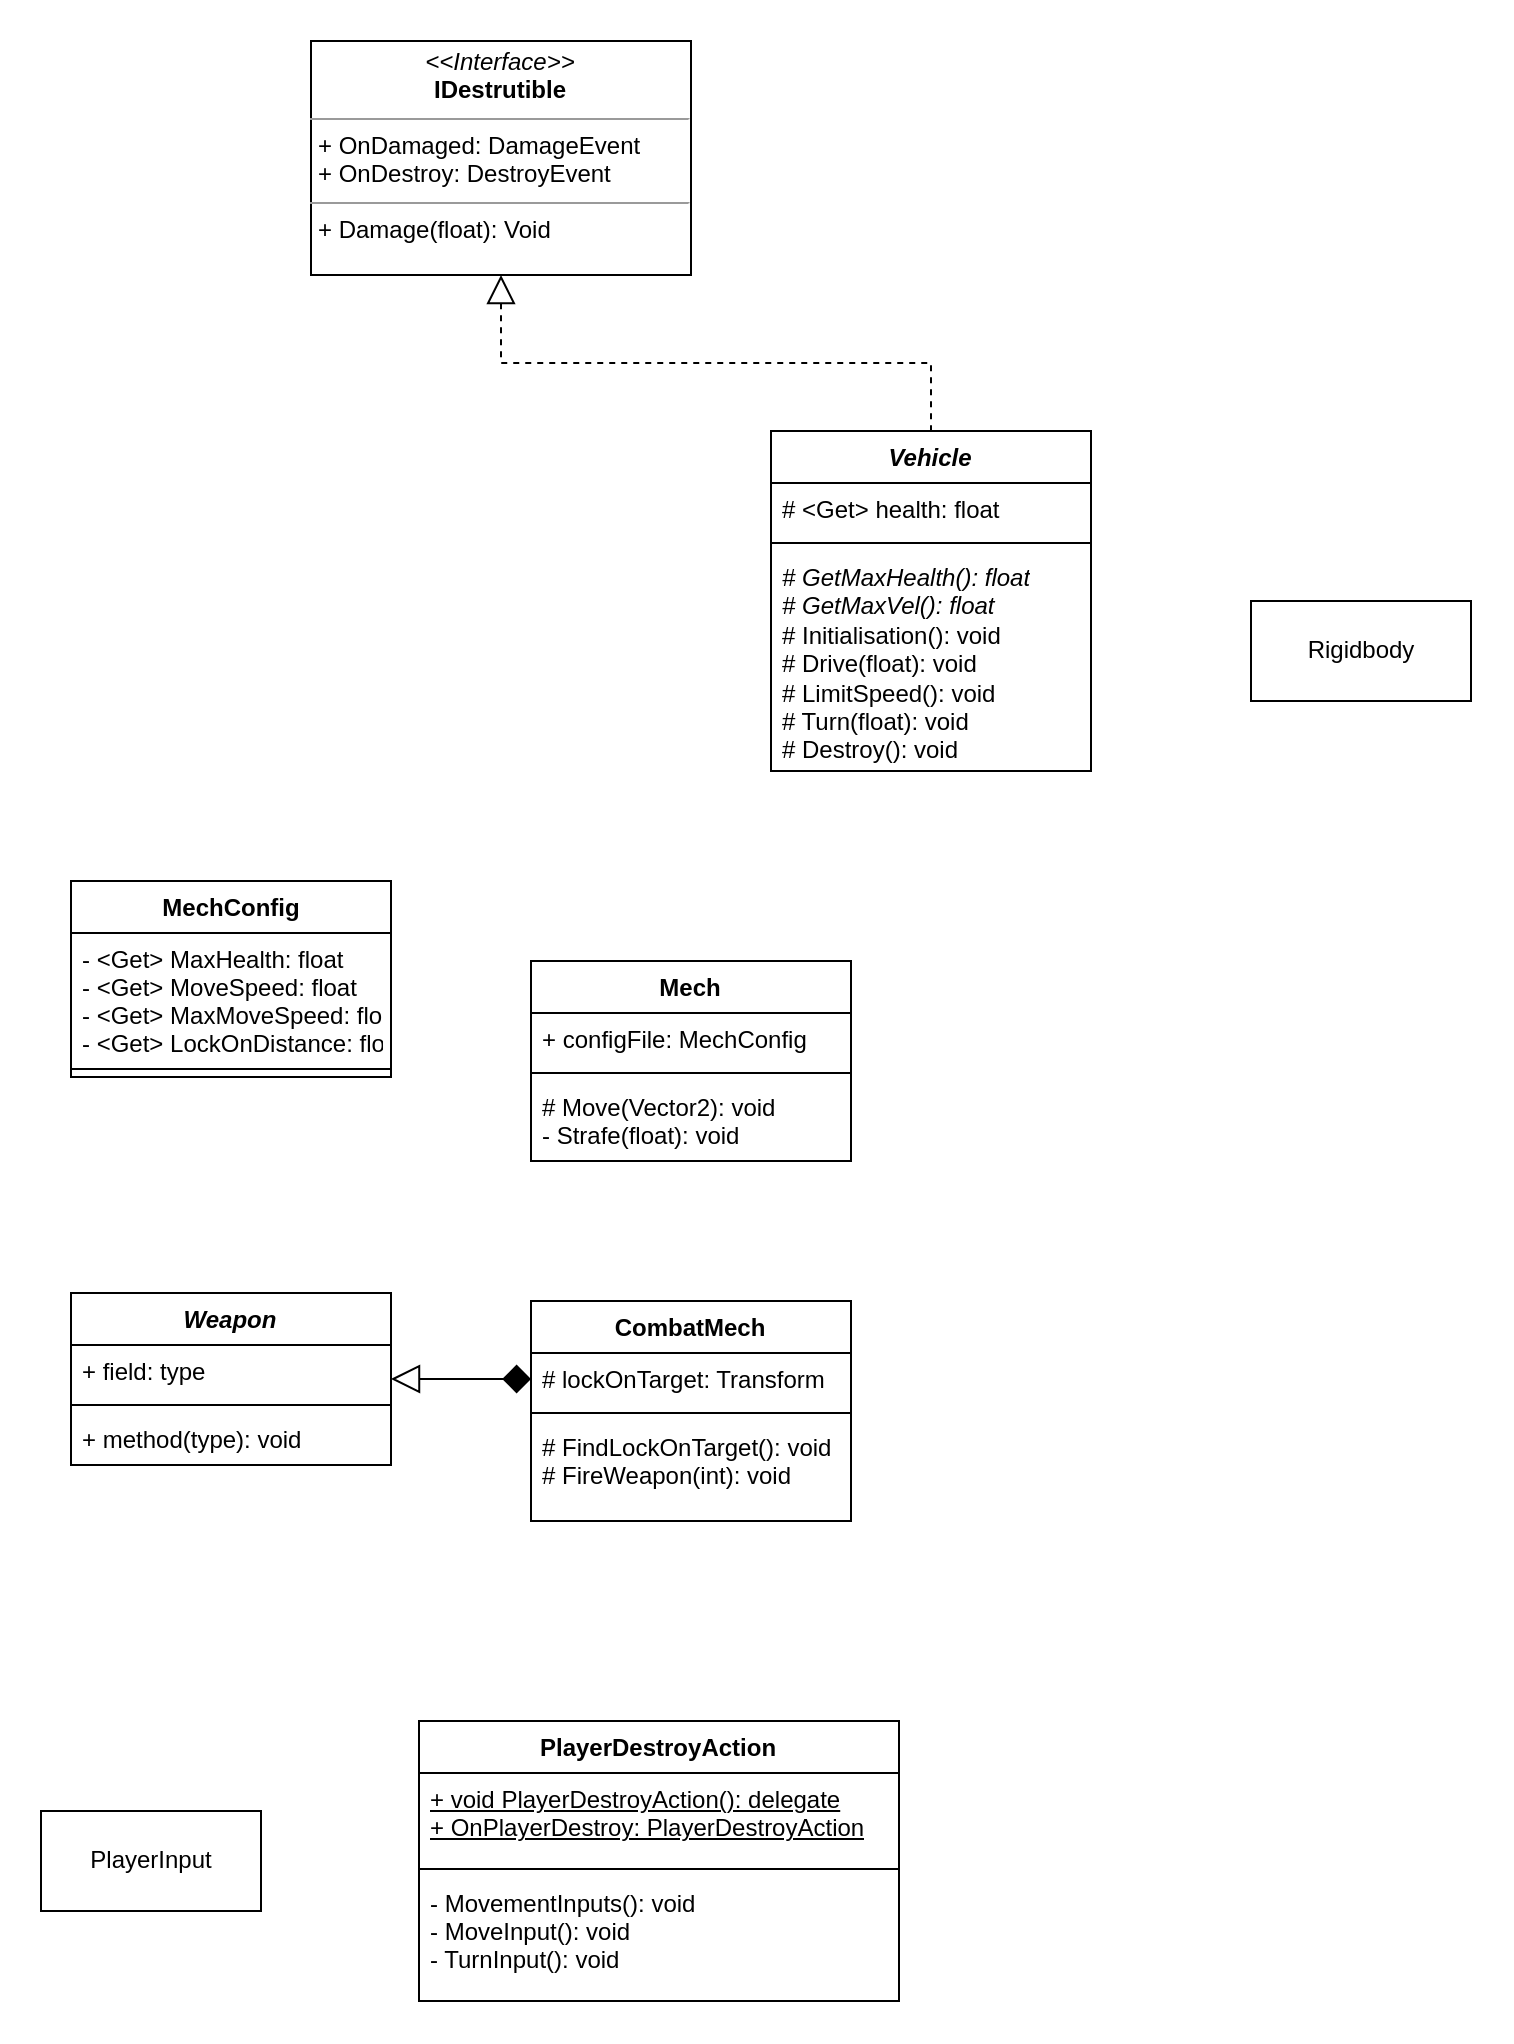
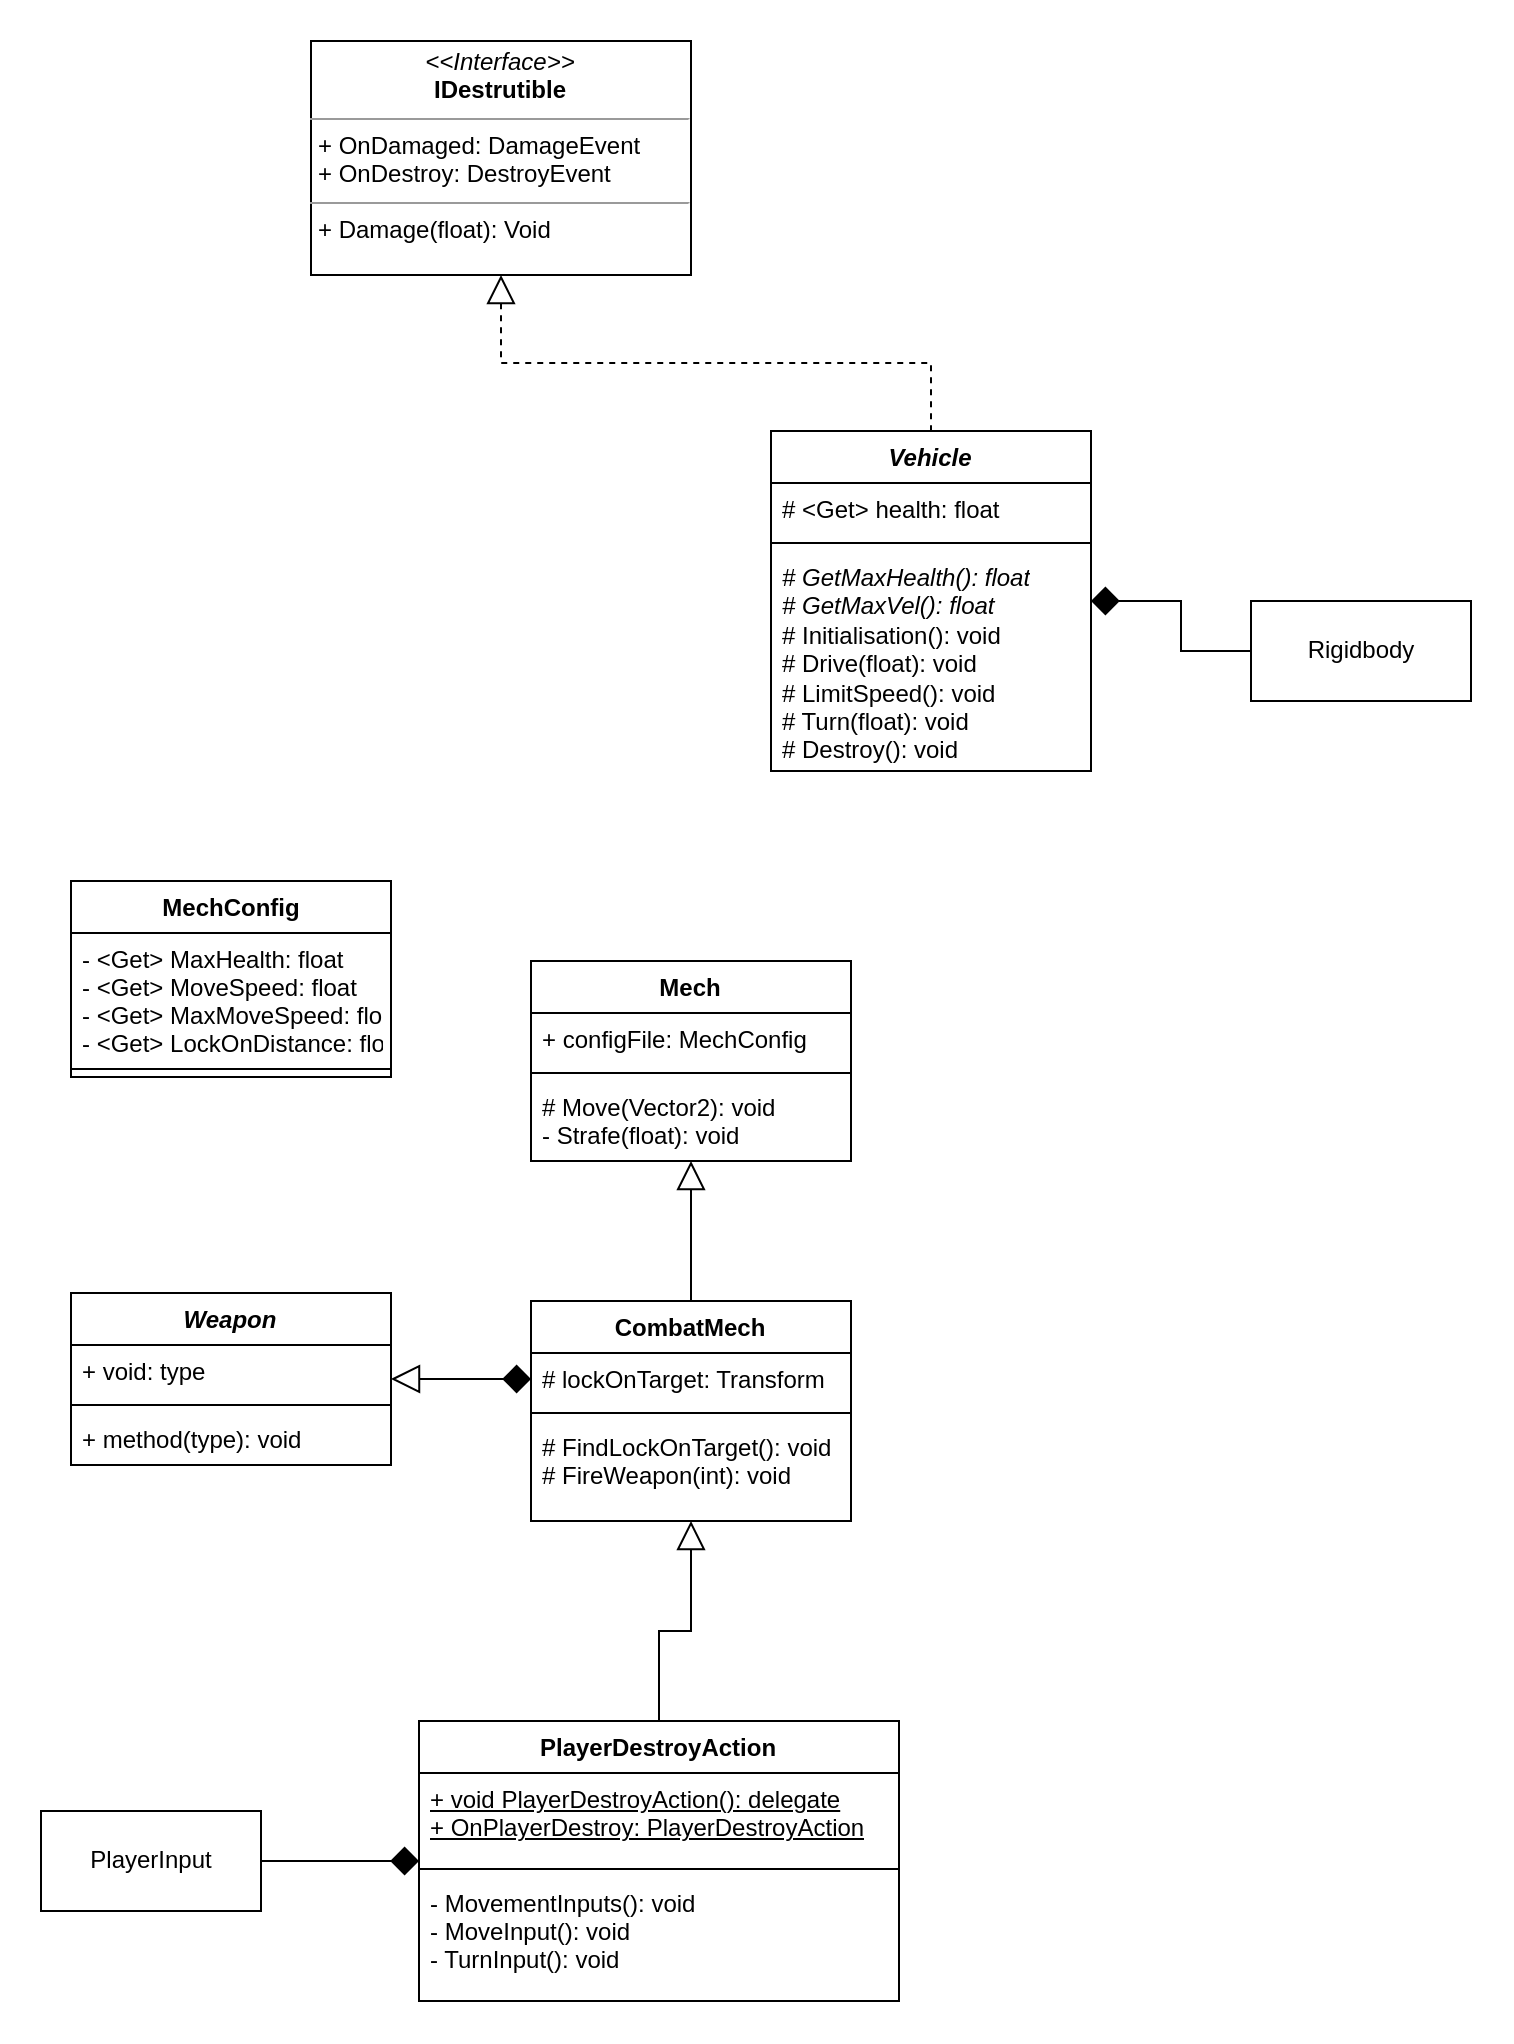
none -> (1181, 630)
none -> (691, 1245)
(154, 1372) -> (150, 1372)
none -> (671, 1631)
none -> (326, 1861)
